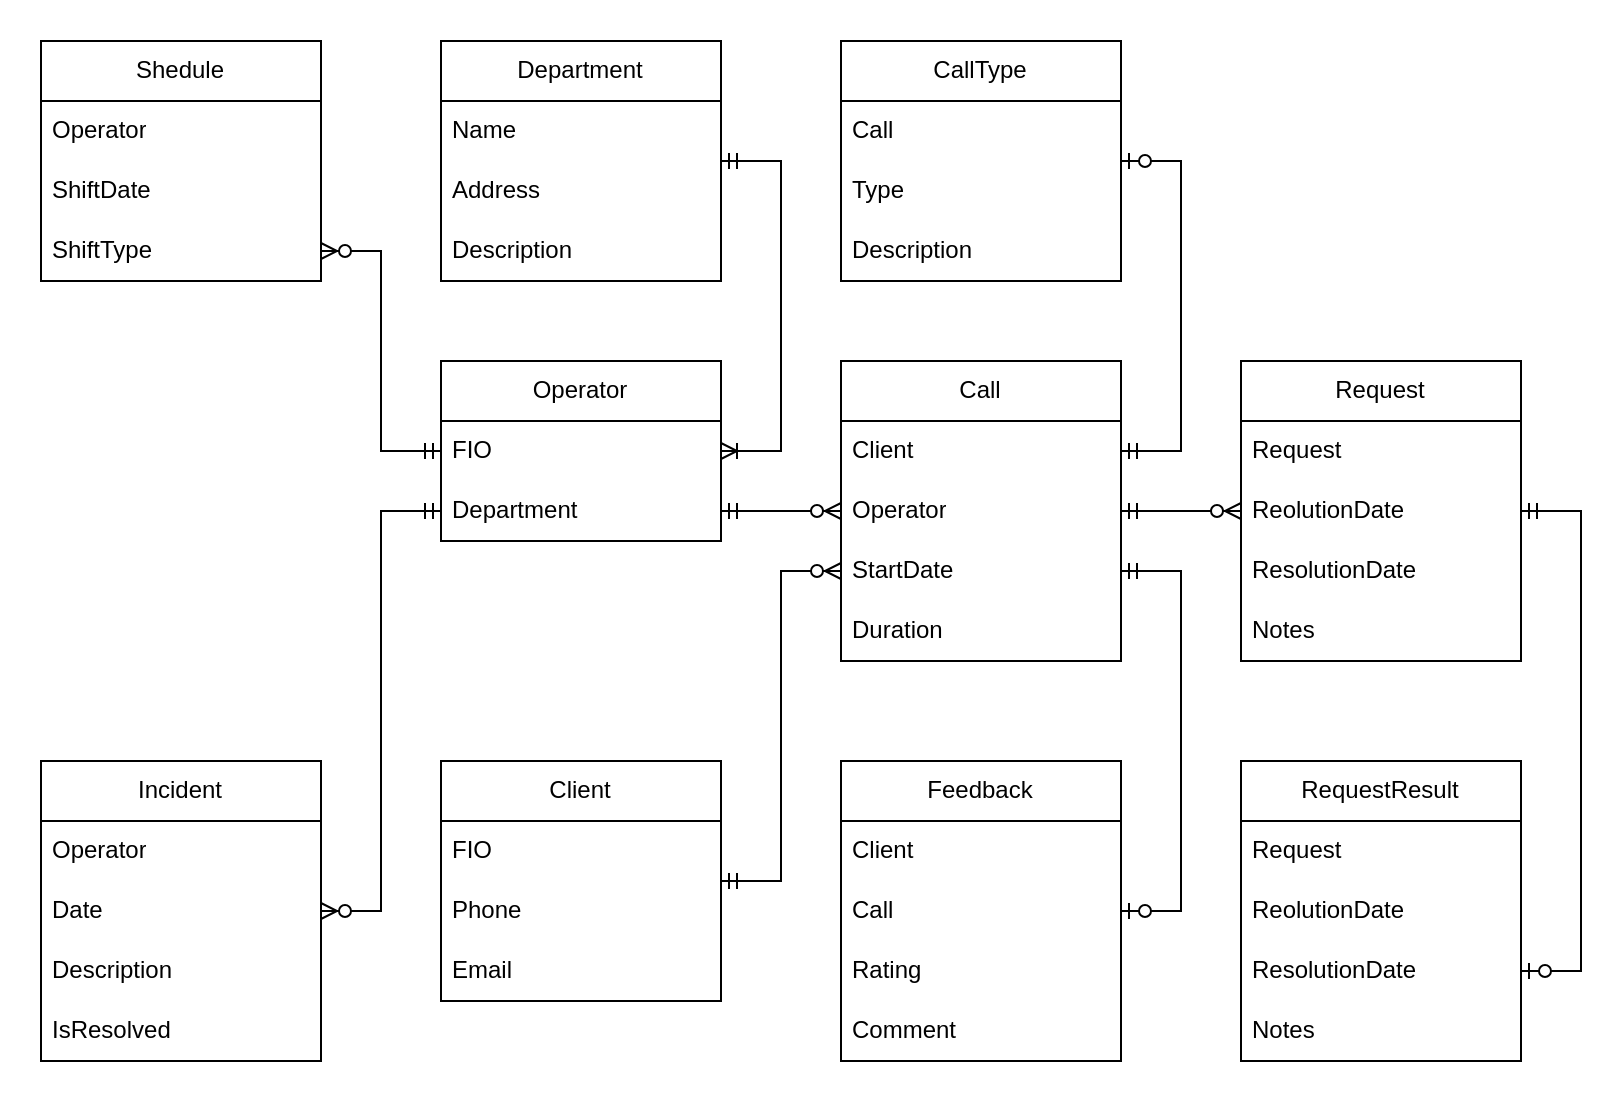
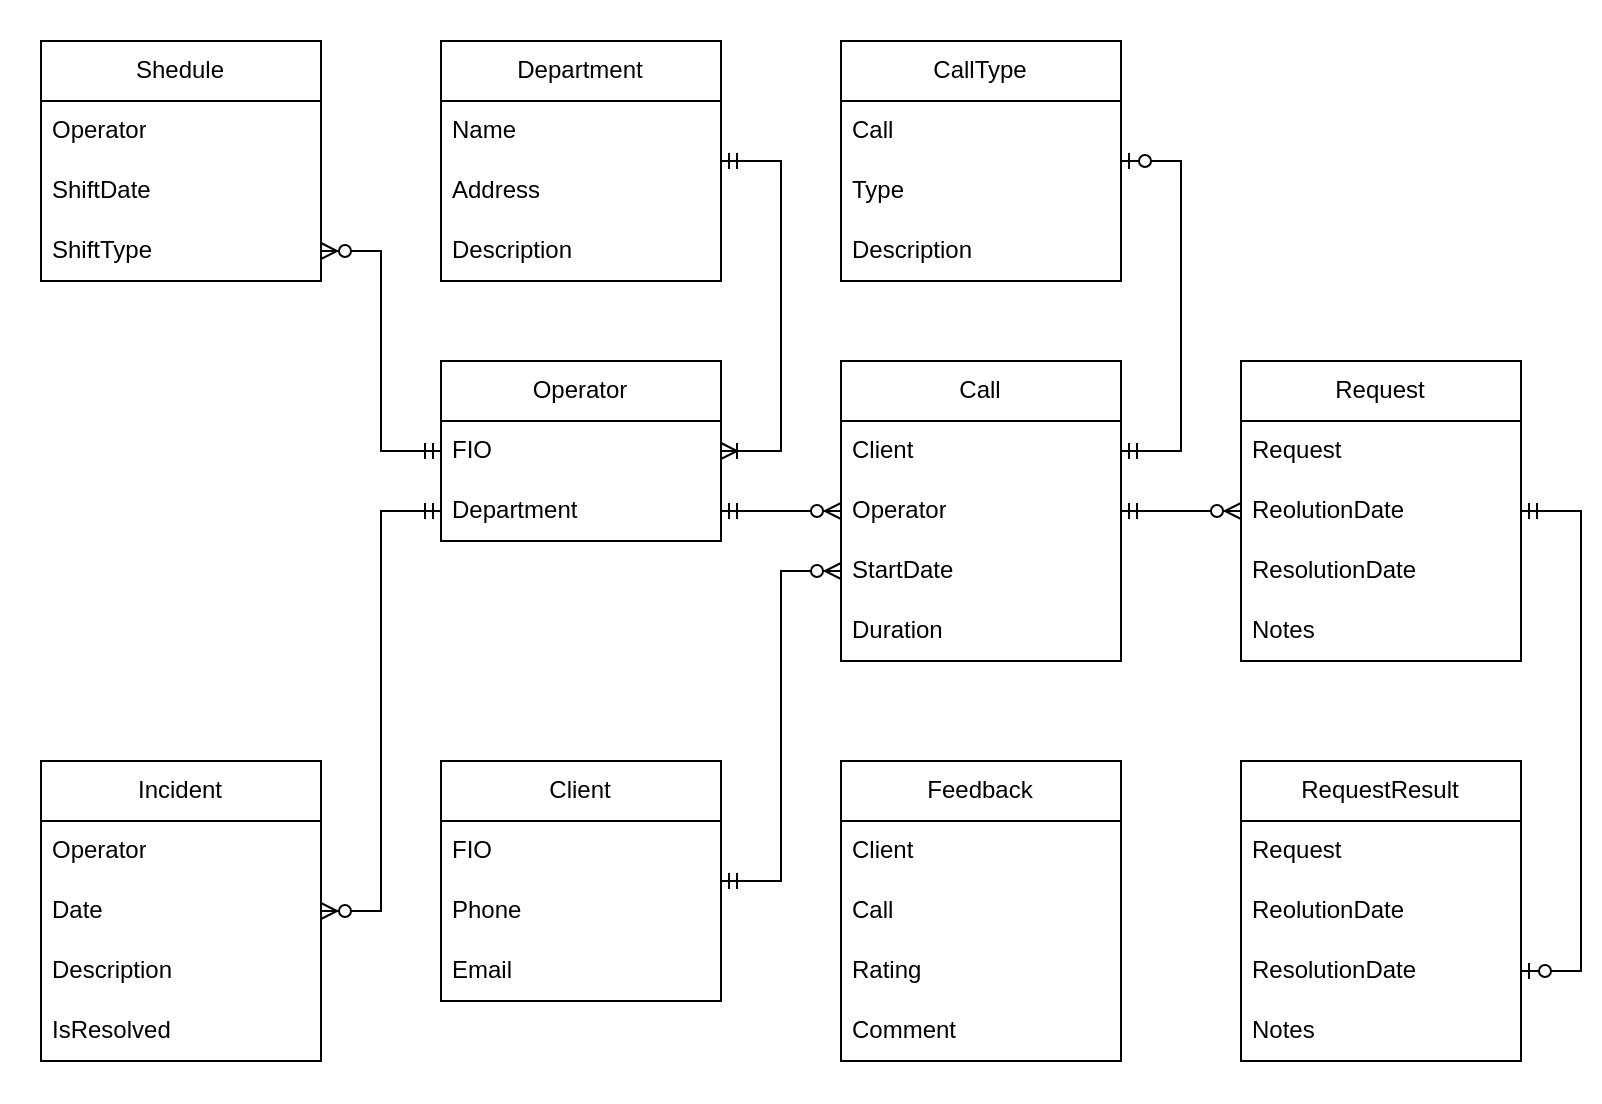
(1181, 741) -> none
